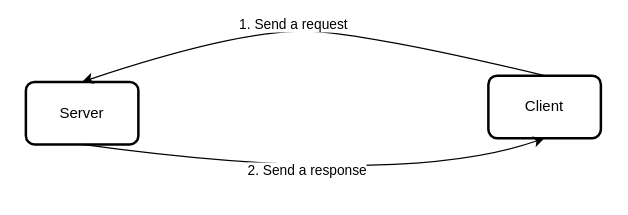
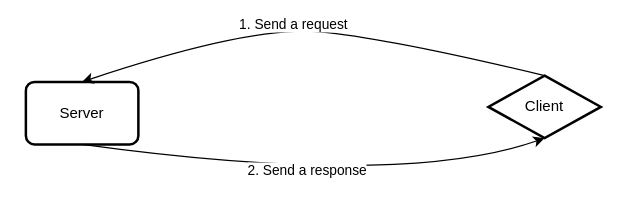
(544, 107) -> (544, 107)
